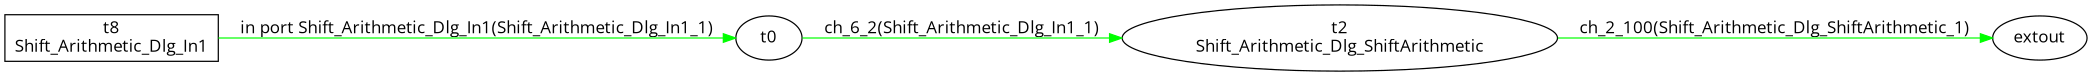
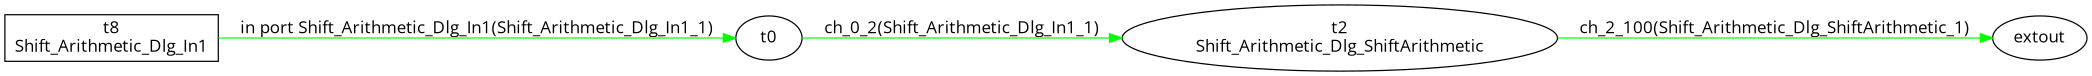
(962, 29) -> (962, 29)
